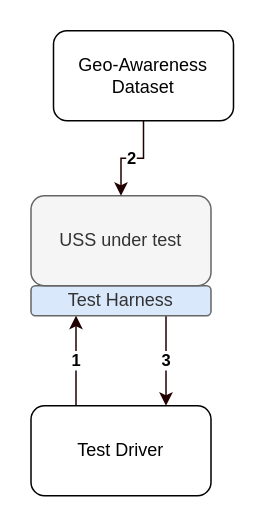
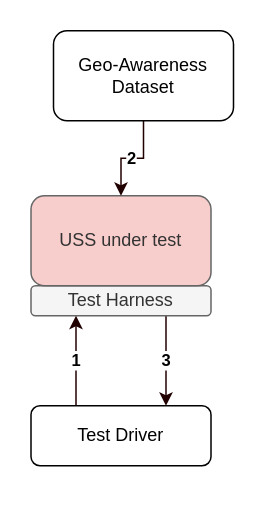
(121, 241) -> (121, 241)
(121, 301) -> (121, 301)
(121, 451) -> (121, 436)
